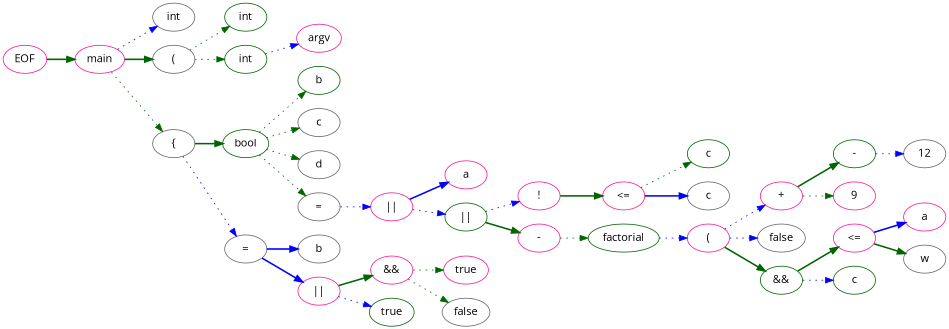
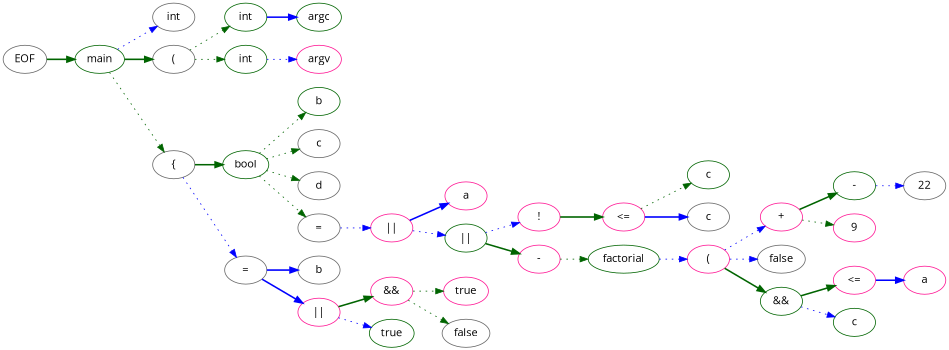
none -> (319, 17)
(25, 59) -> (25, 59)
(100, 59) -> (100, 59)
(925, 154) -> (925, 186)
(925, 259) -> none
